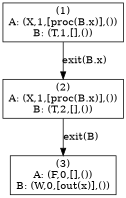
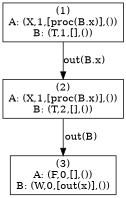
(84, 61) -> (84, 61)
(81, 137) -> (81, 137)
